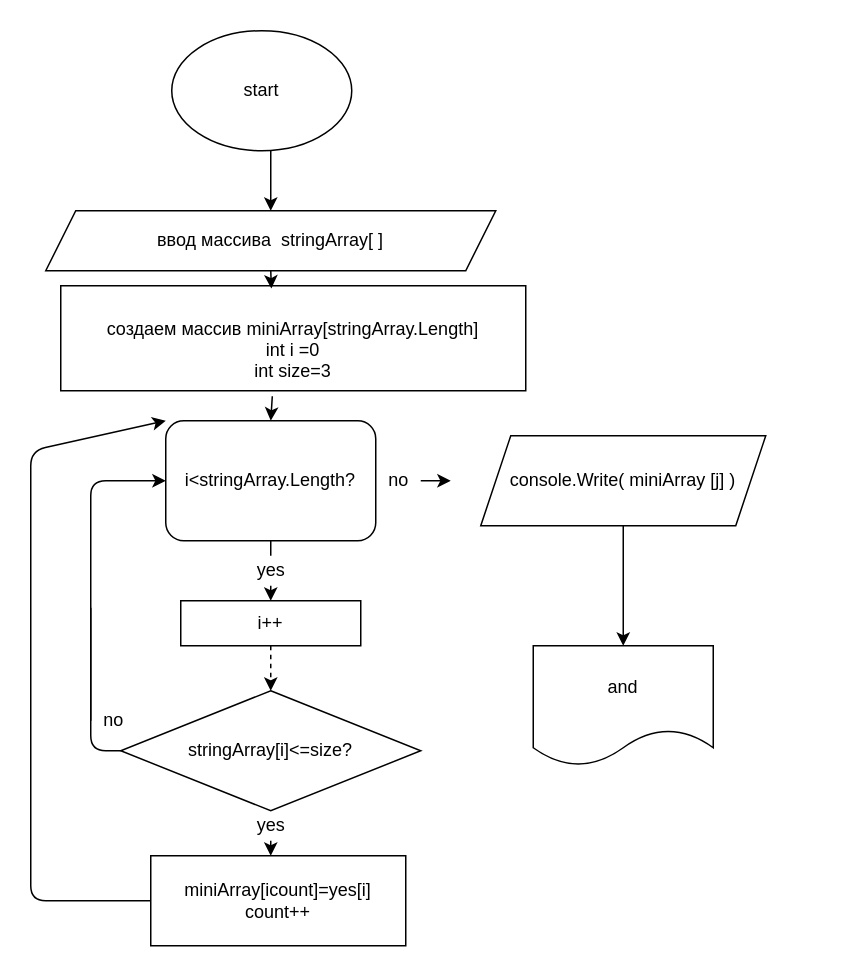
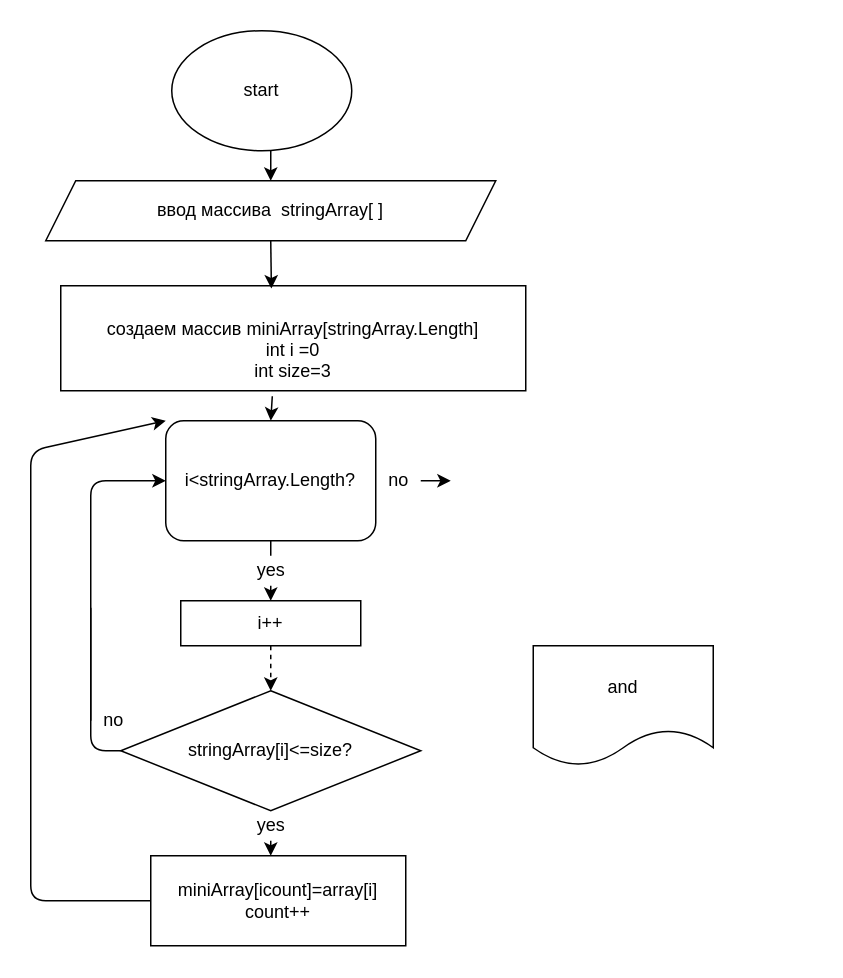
(271, 241) -> (271, 211)
(623, 481) -> none
(623, 581) -> none
(278, 901) -> (278, 901)
